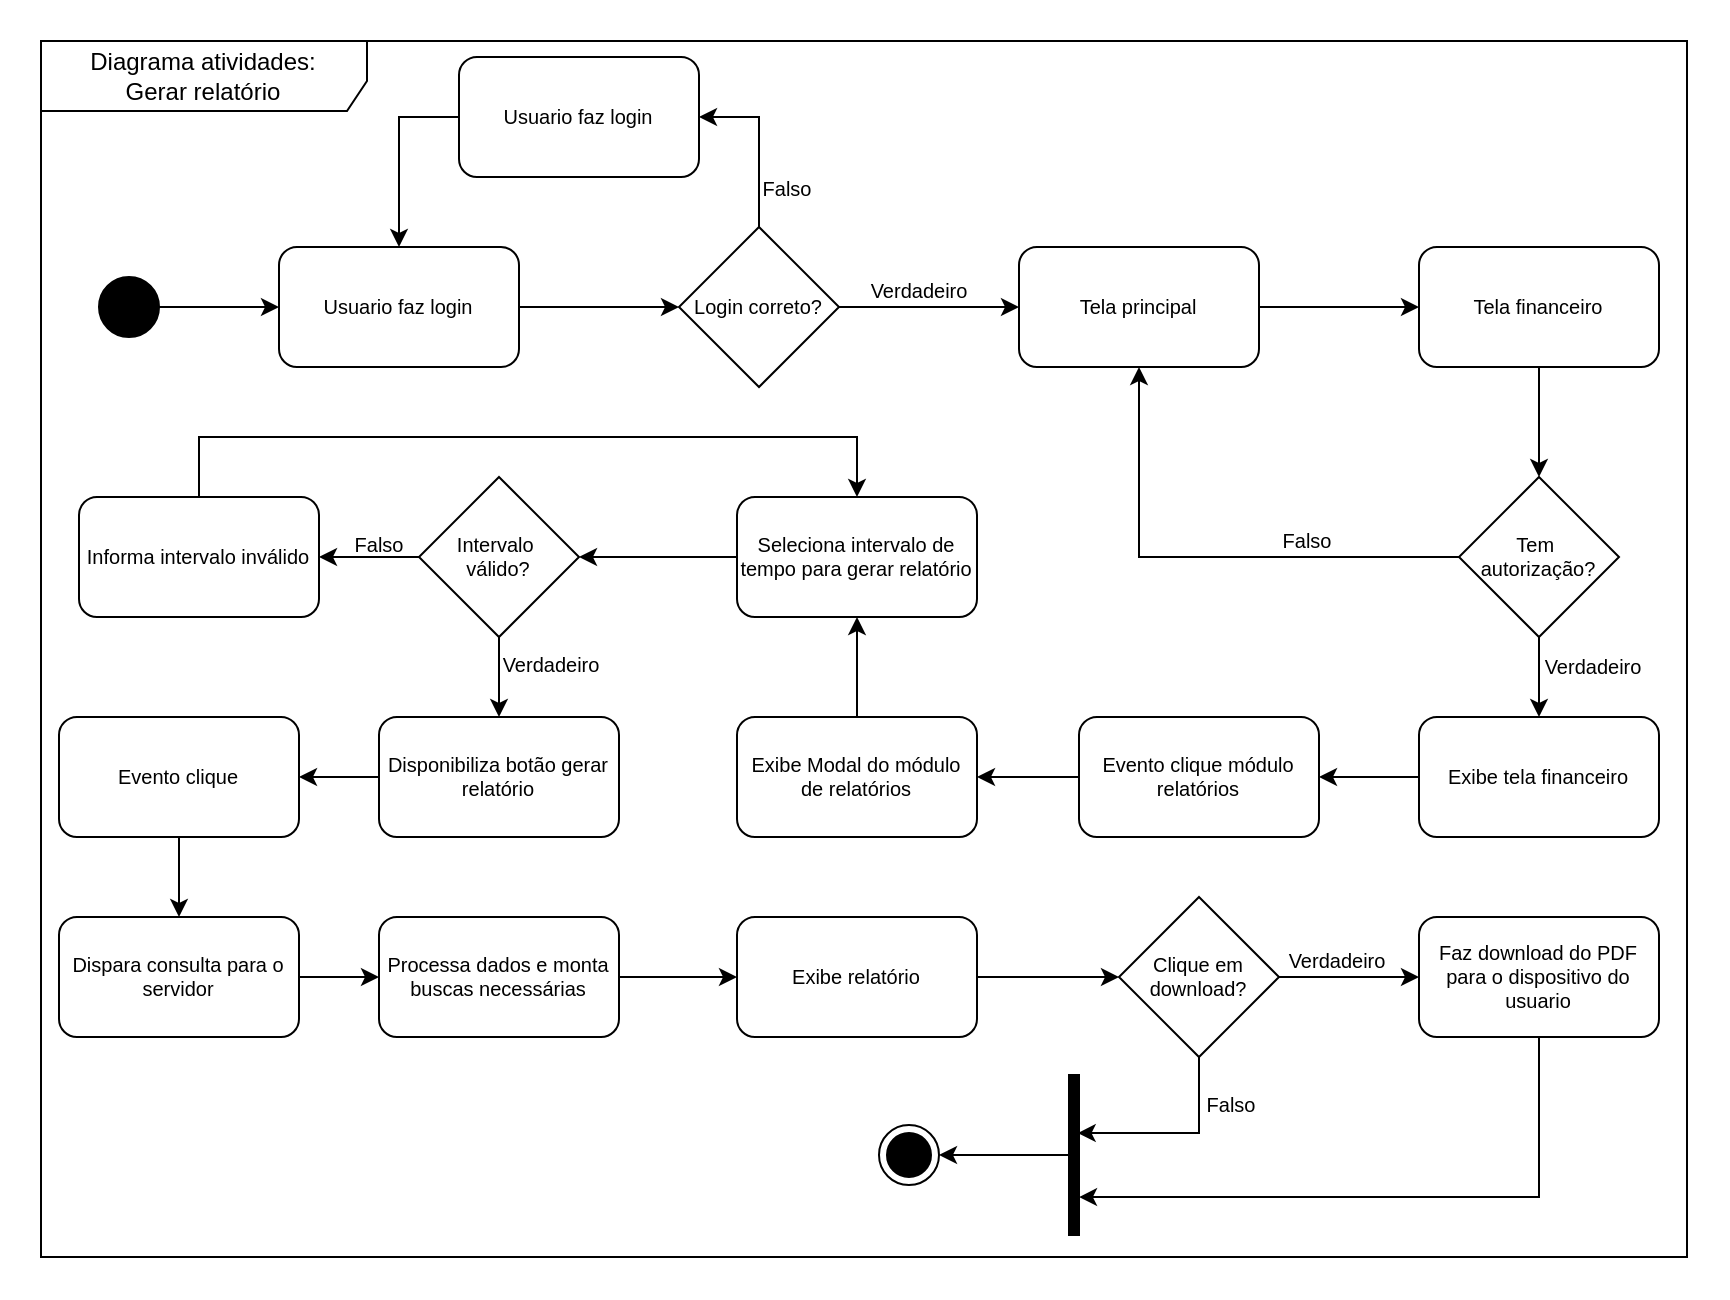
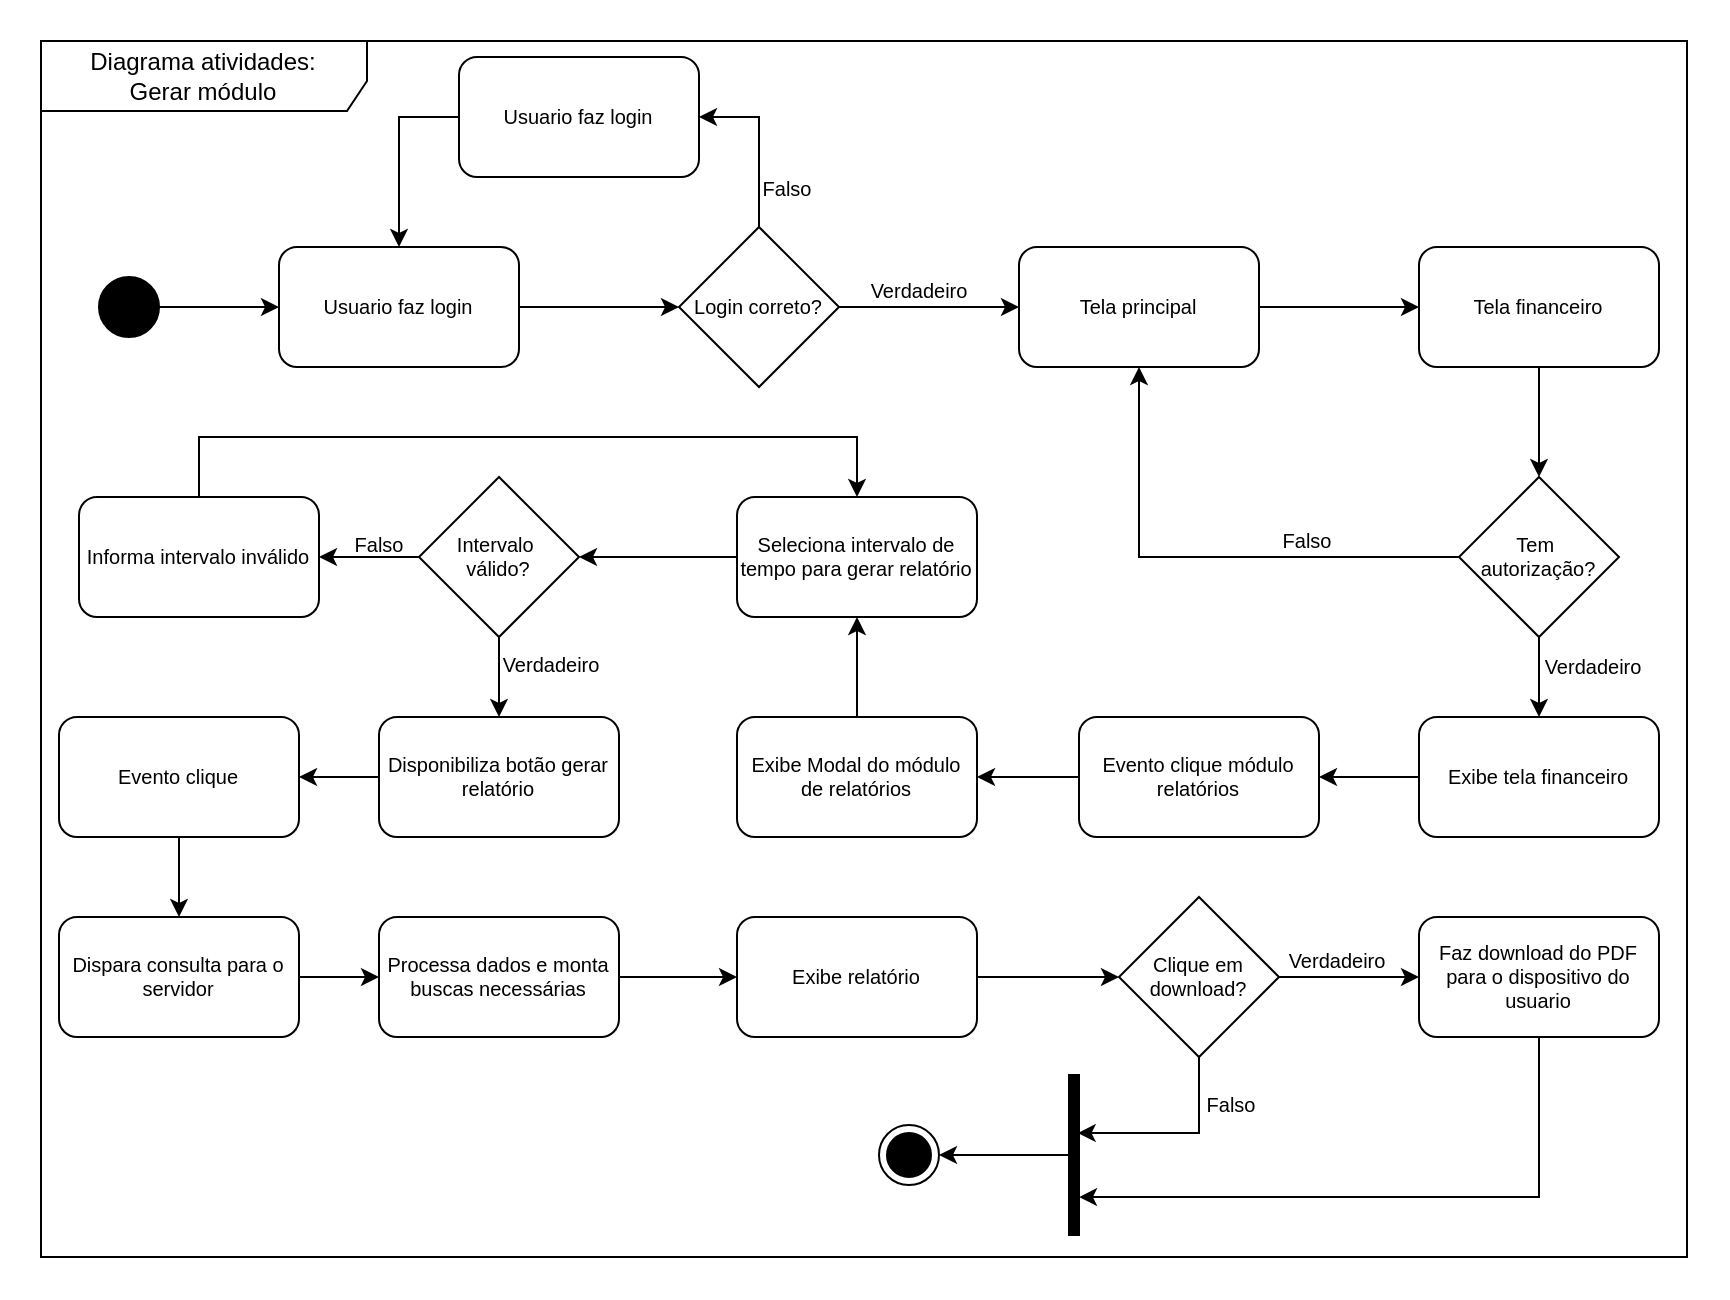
(204, 77) -> (204, 77)
